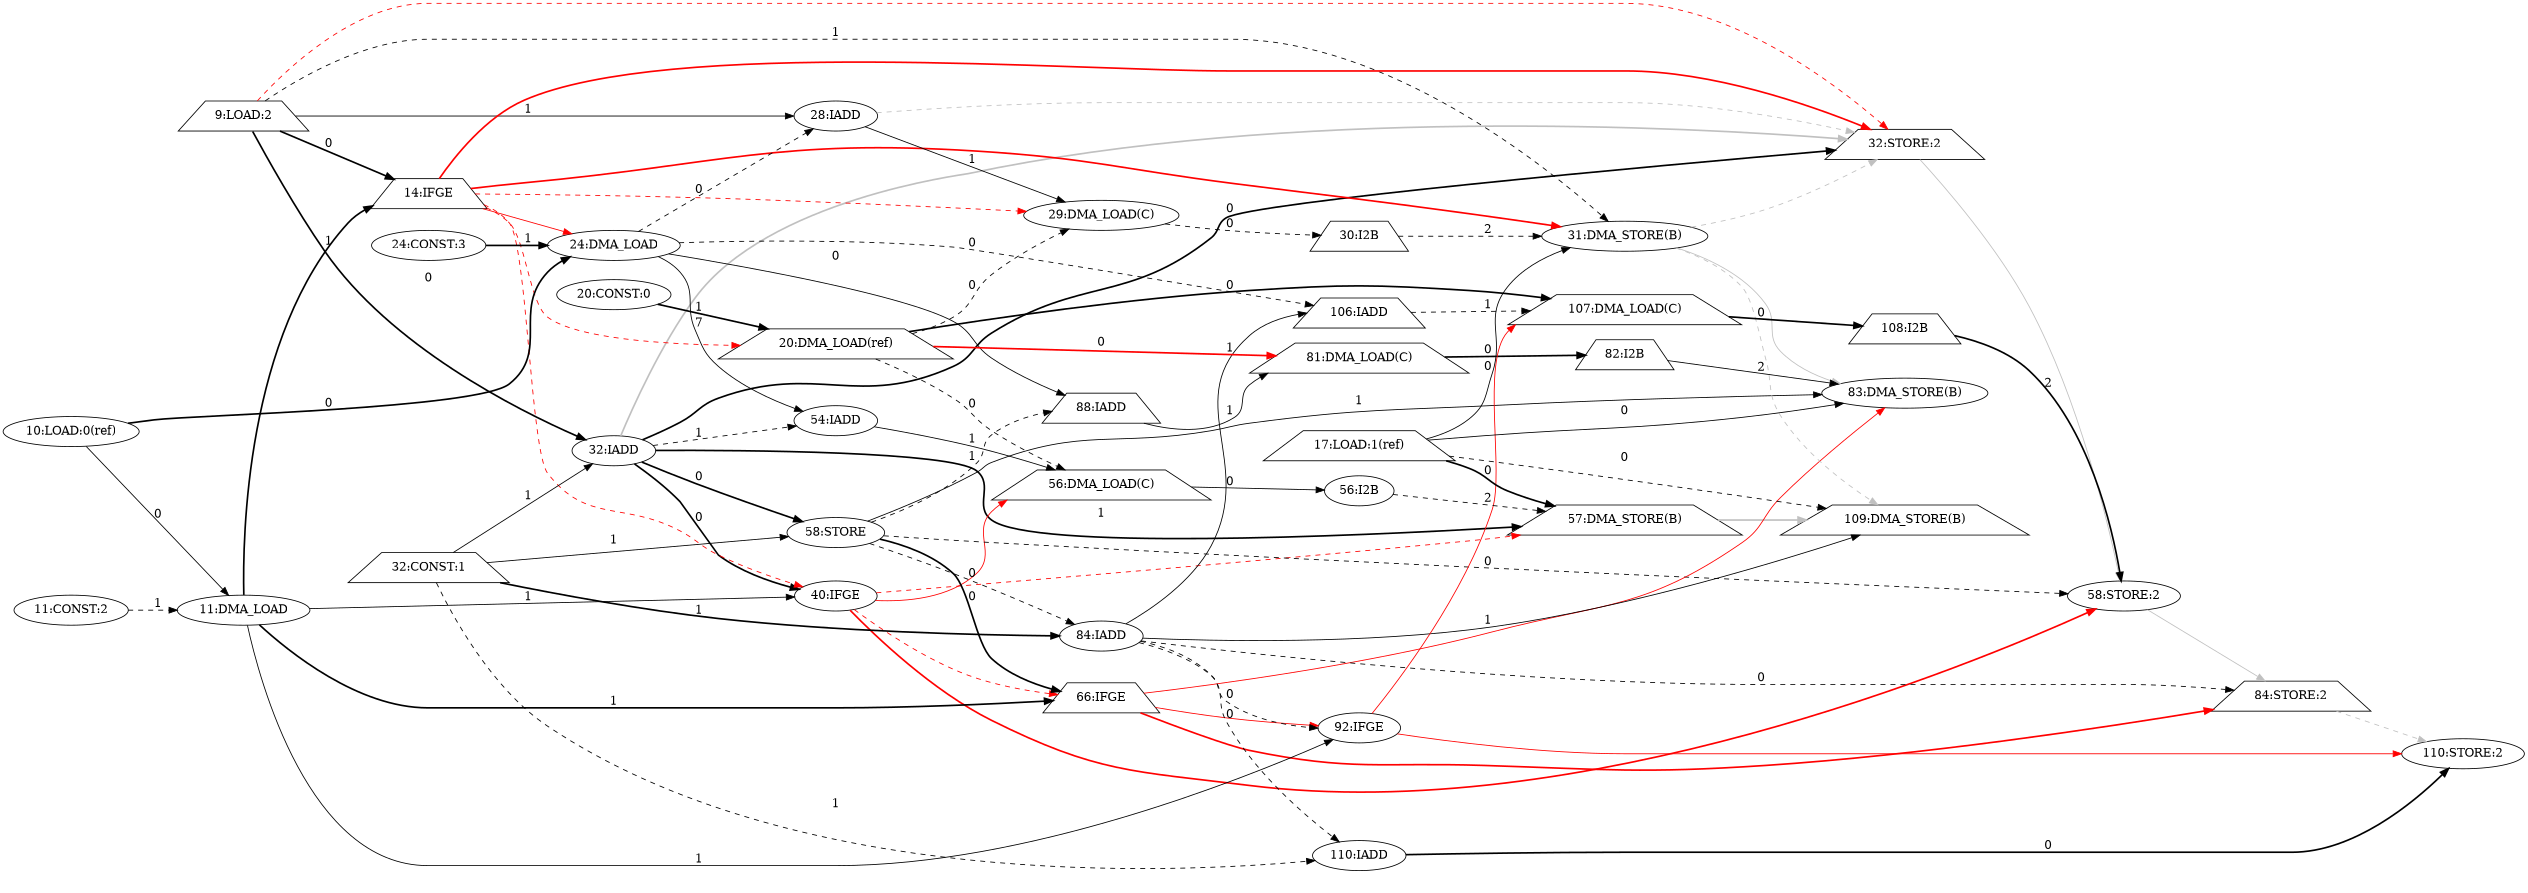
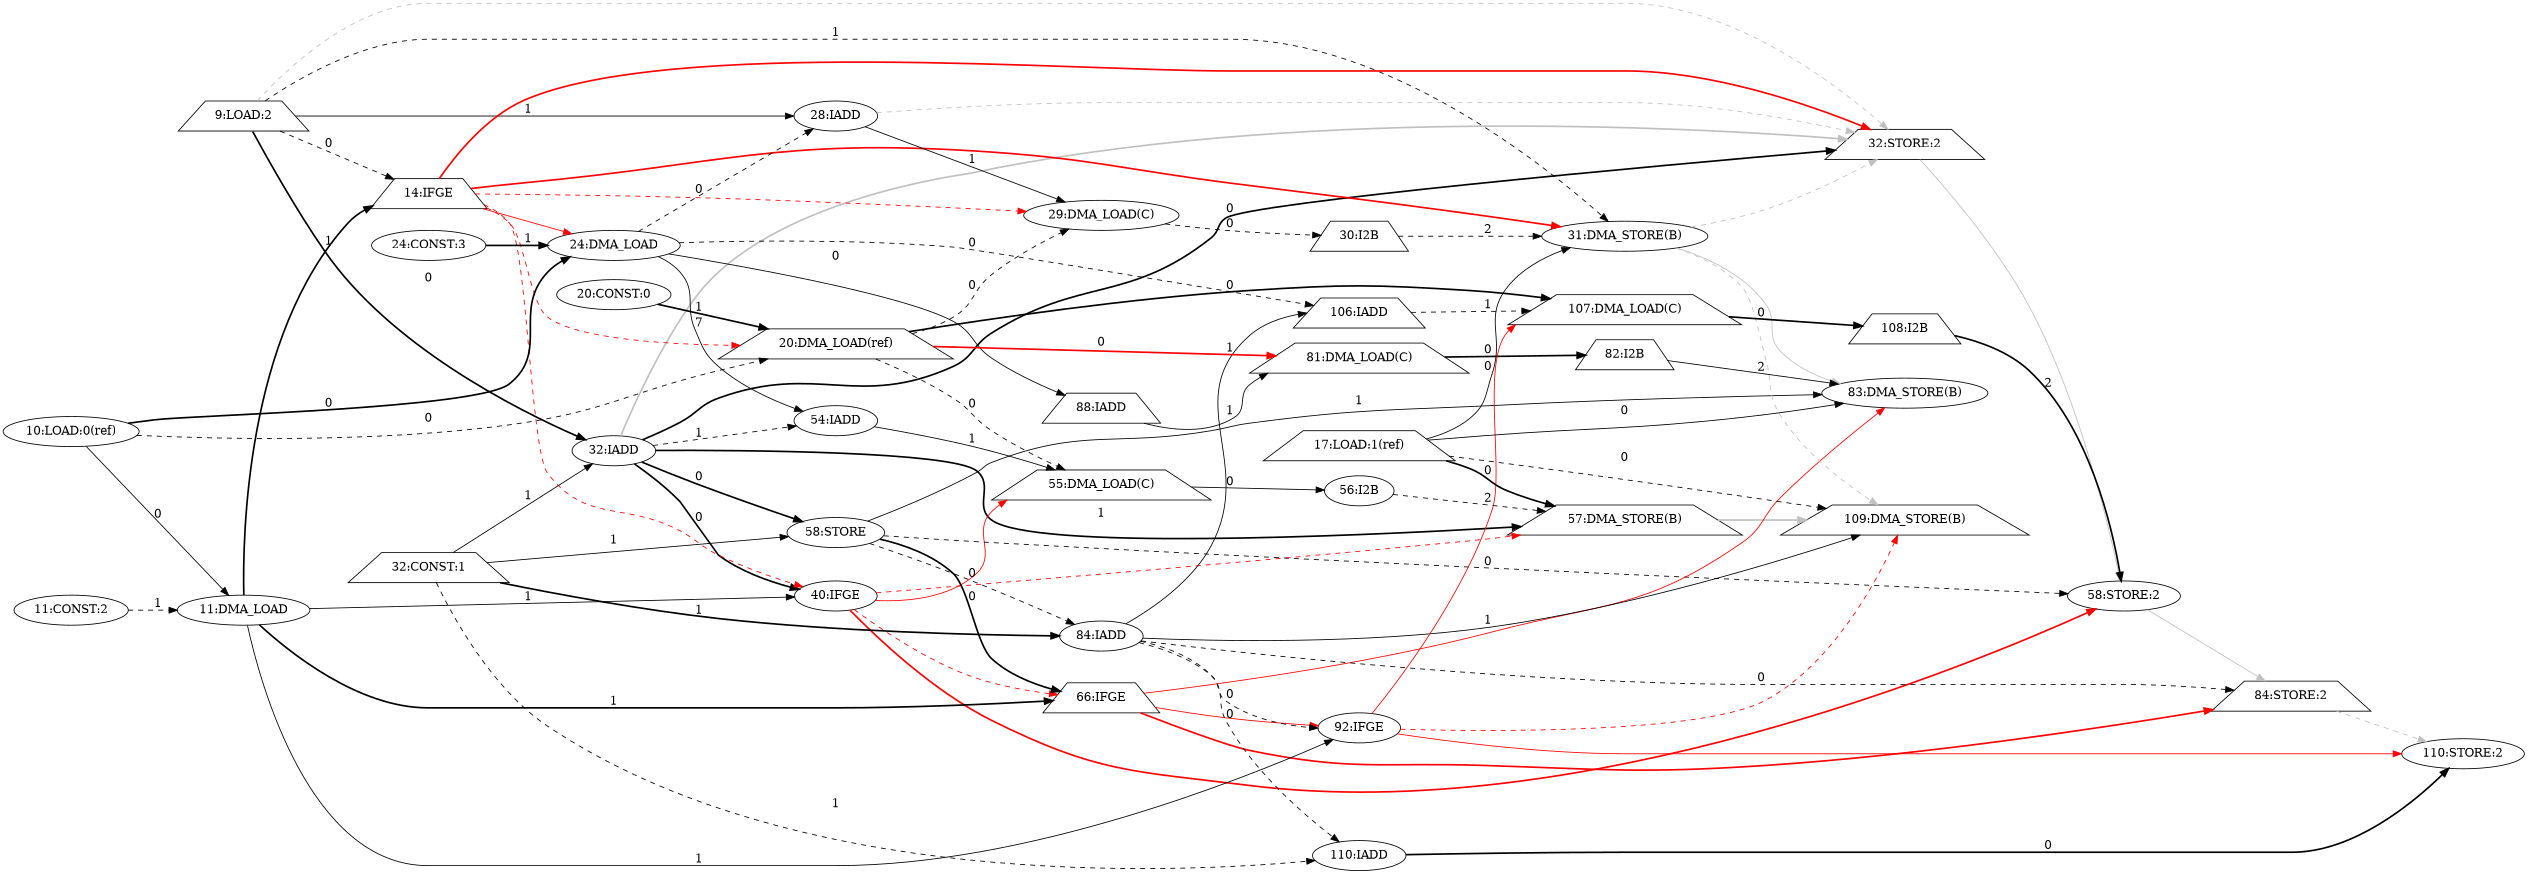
(1070, 3) -> (1070, 3)
(333, 154) -> (333, 154)
none -> (452, 431)
(977, 463) -> none
(1101, 485) -> (1101, 485)
none -> (1688, 720)
